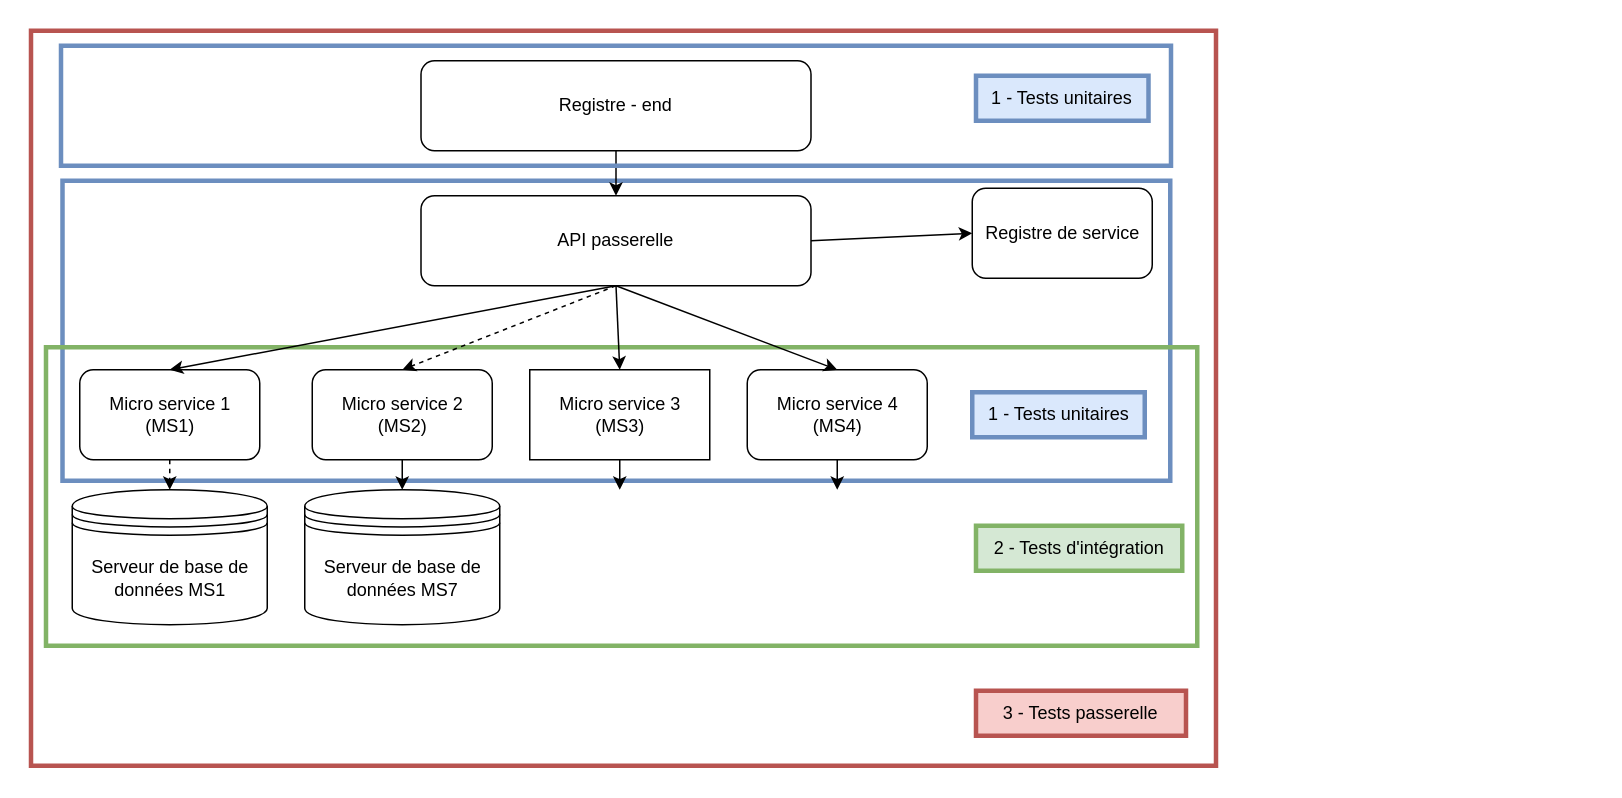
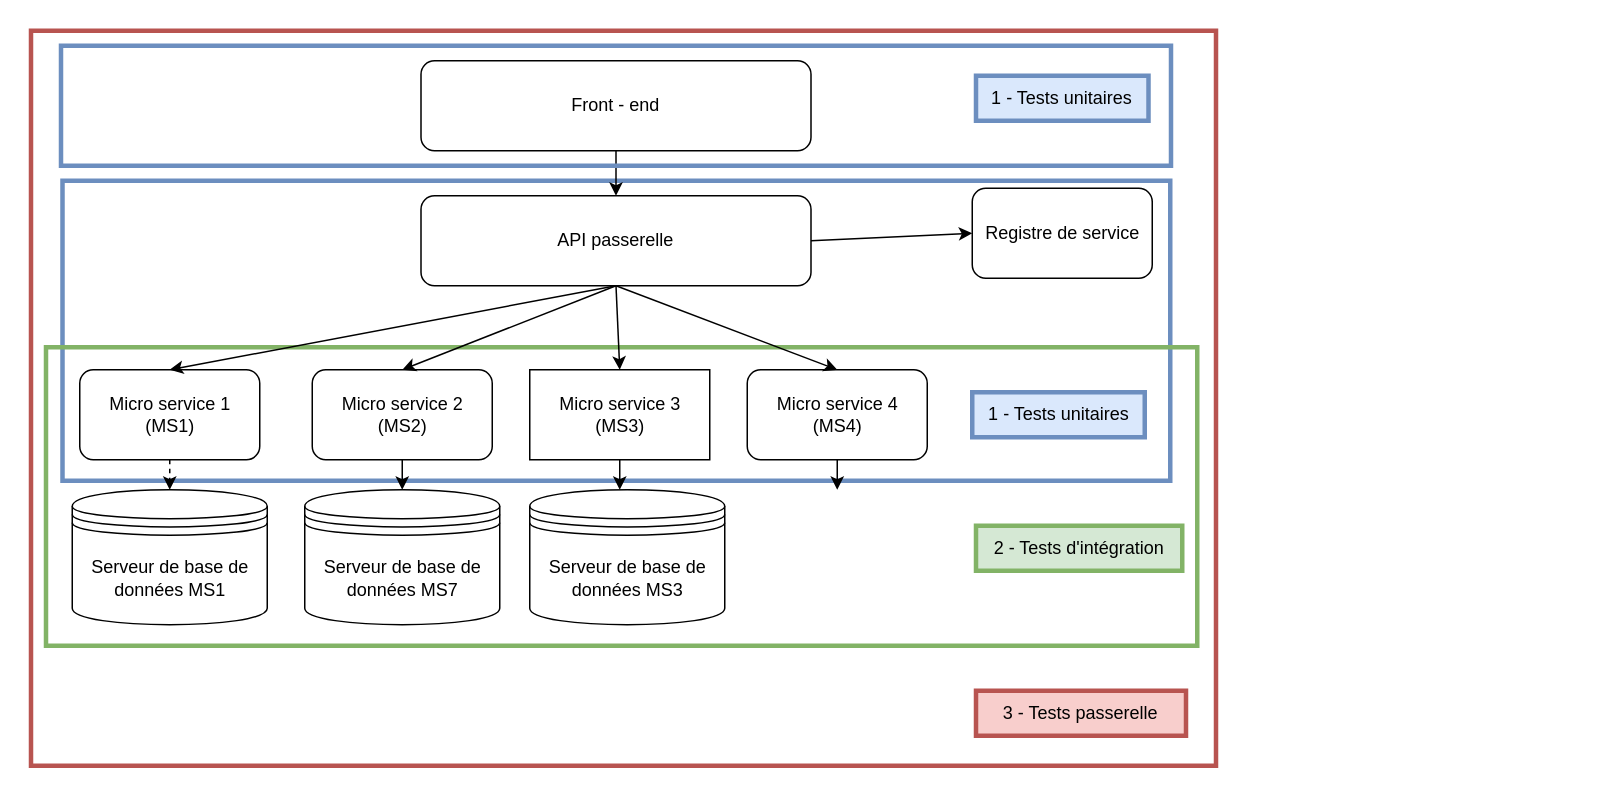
(616, 106) -> (616, 106)
(514, 326) -> (514, 326)
none -> (627, 557)
